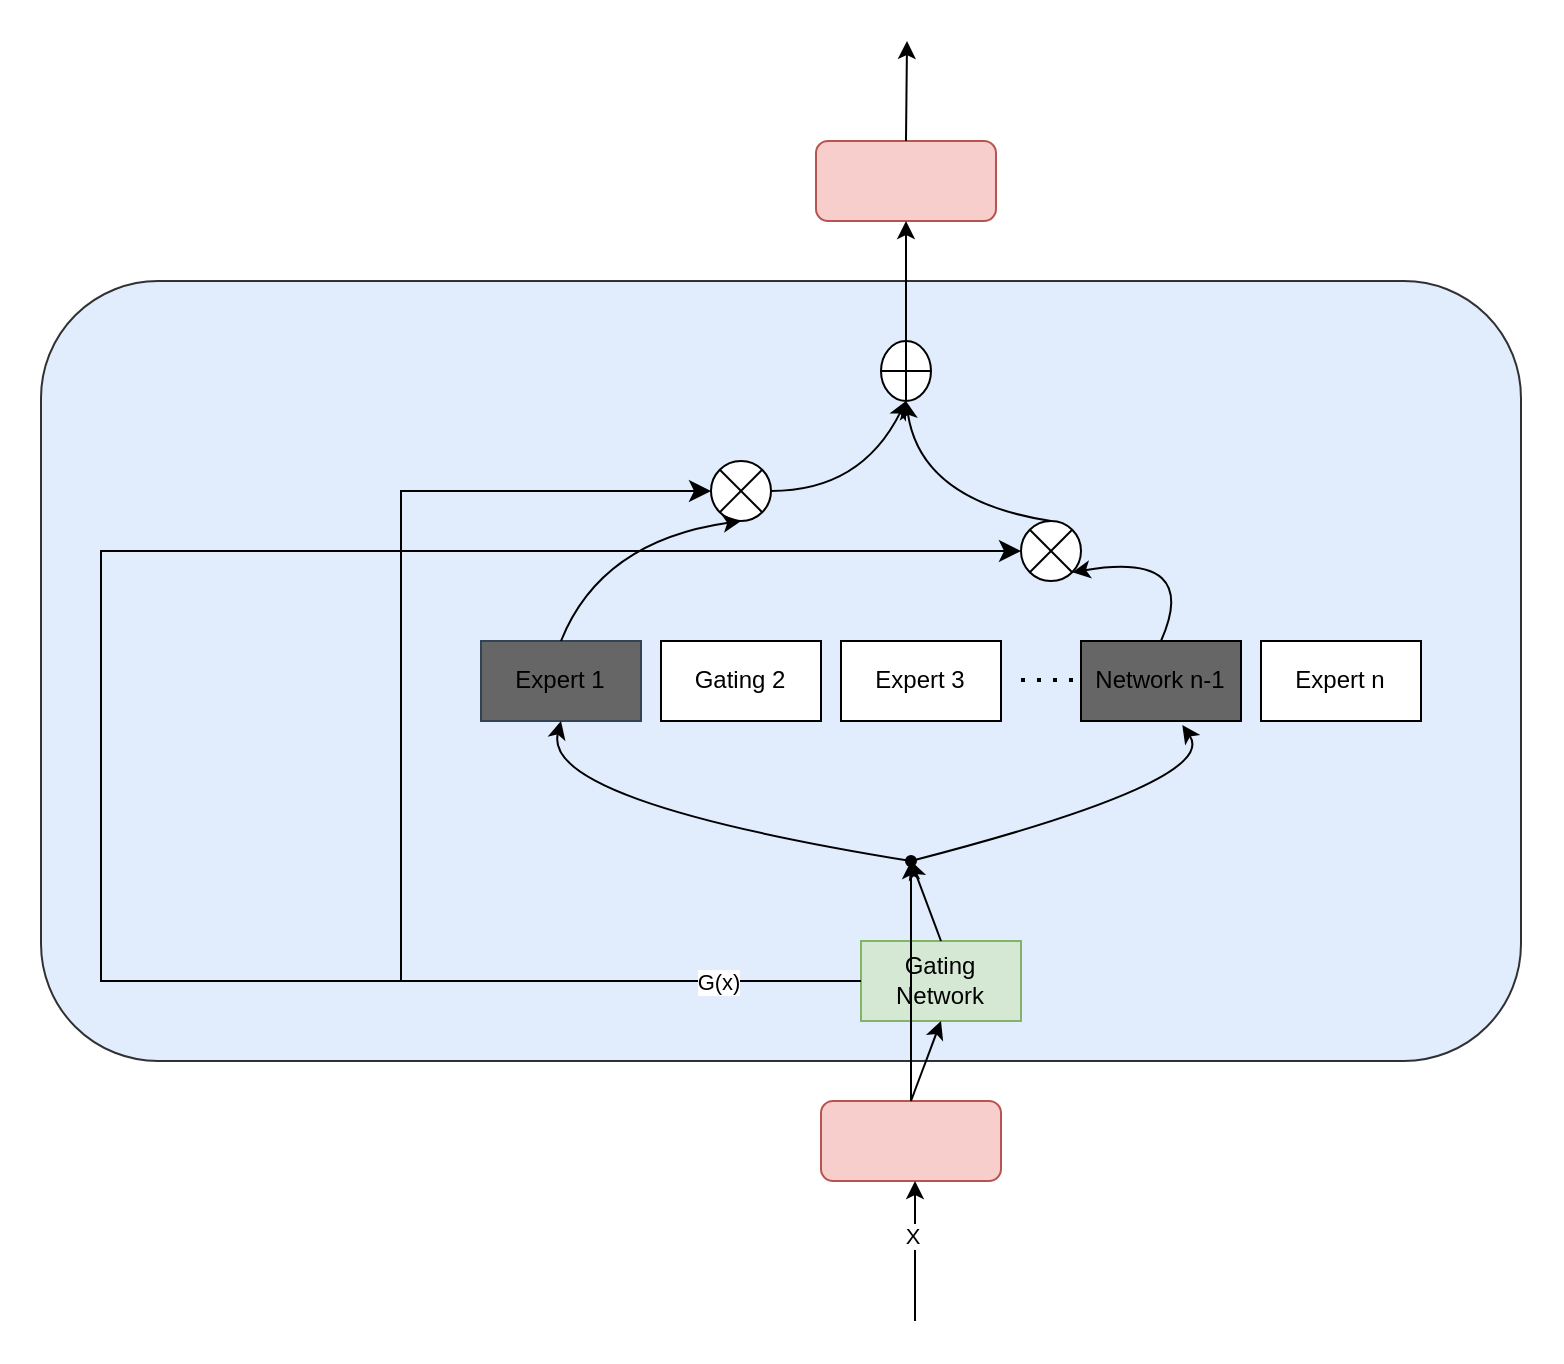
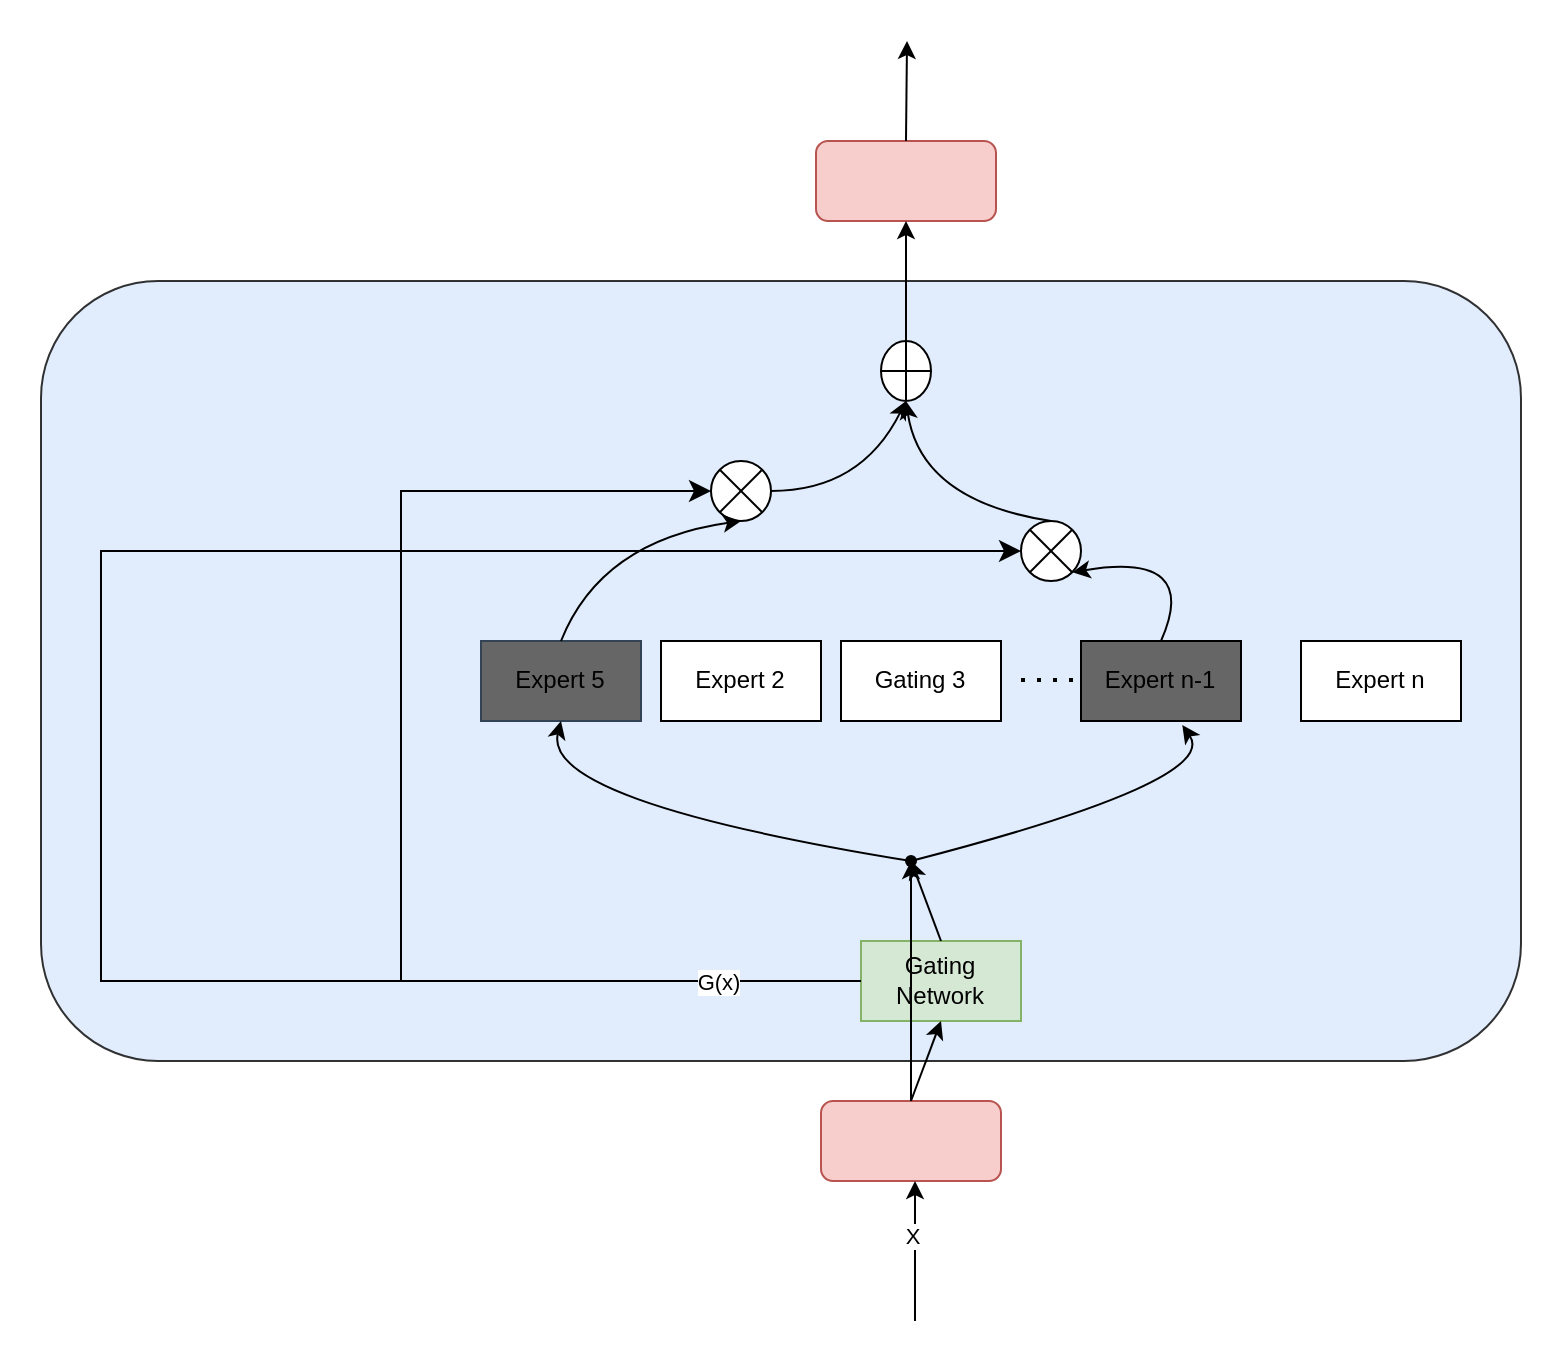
(561, 681) -> (561, 681)
(741, 681) -> (741, 681)
(921, 681) -> (921, 681)
(1161, 681) -> (1161, 681)
(1341, 681) -> (1381, 681)
